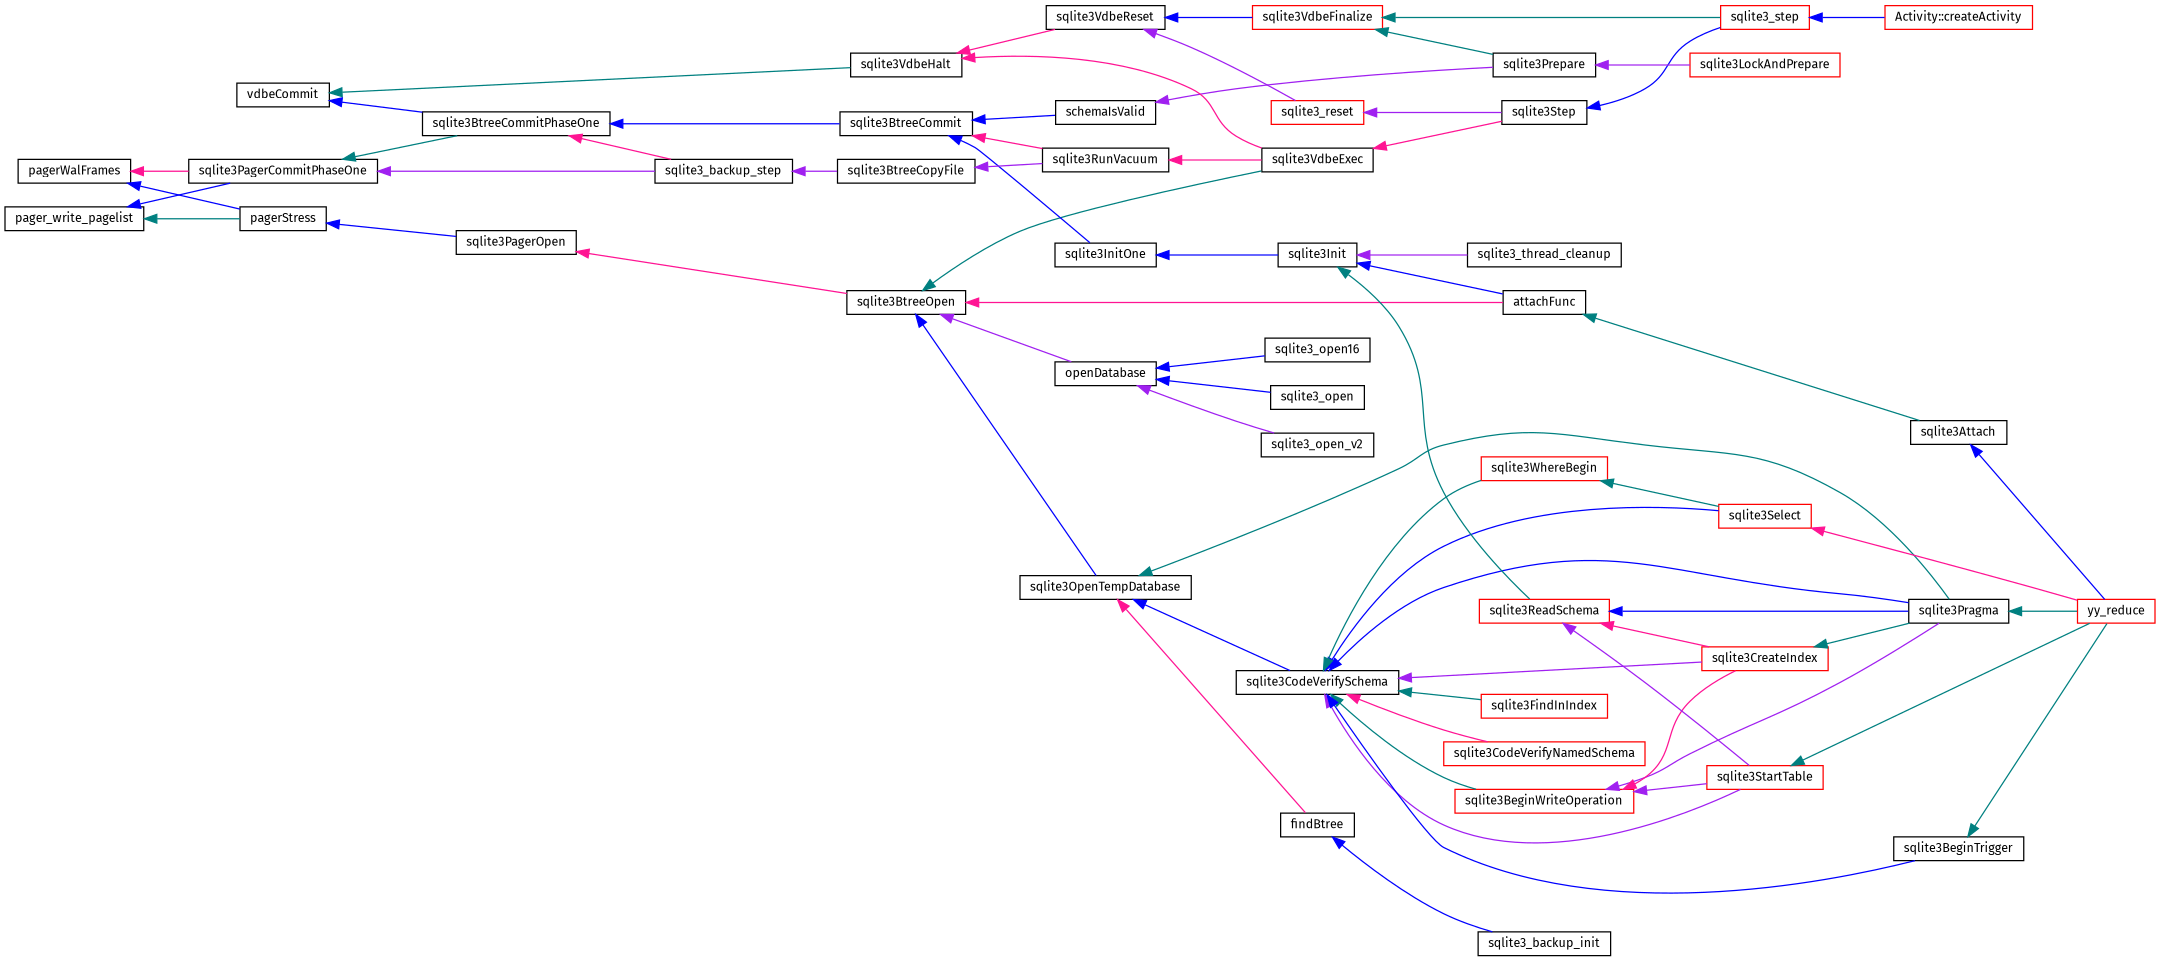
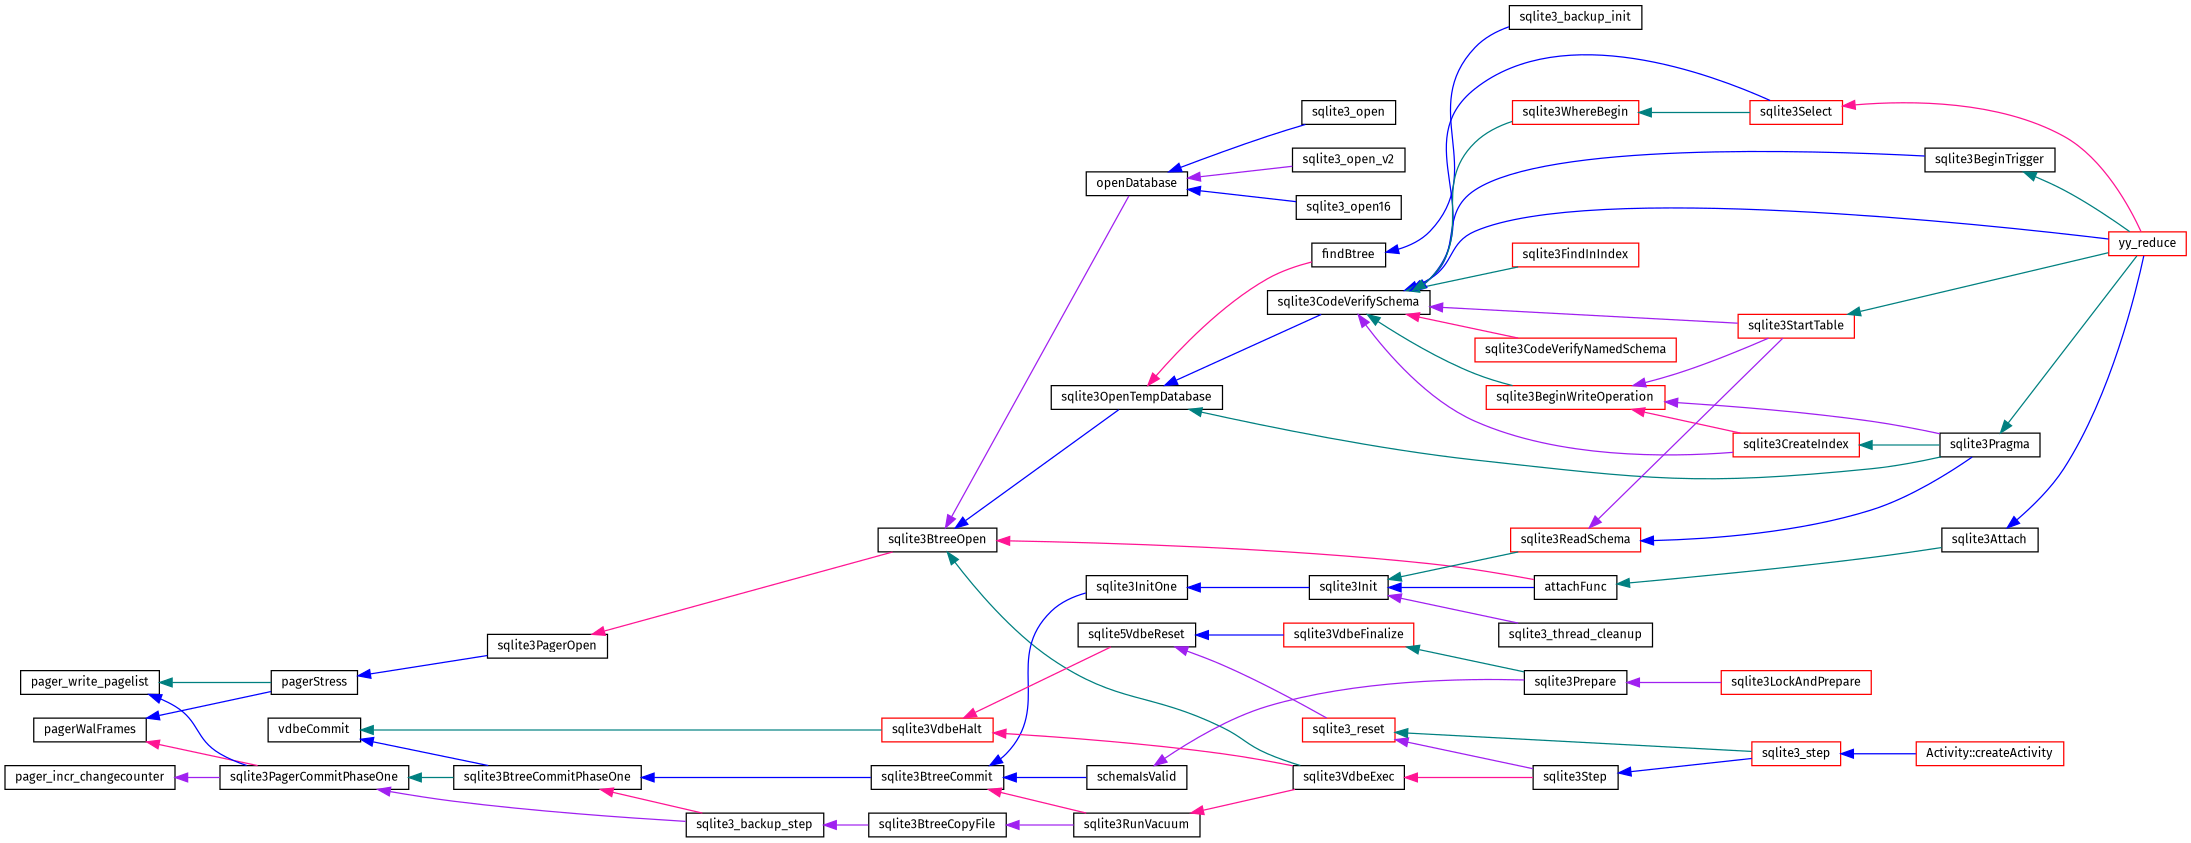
(1106, 18) -> (1137, 635)
(1558, 18) -> (1580, 742)
(906, 65) -> (938, 730)
(1611, 562) -> (1750, 210)
(1661, 636) -> none
none -> (90, 778)
